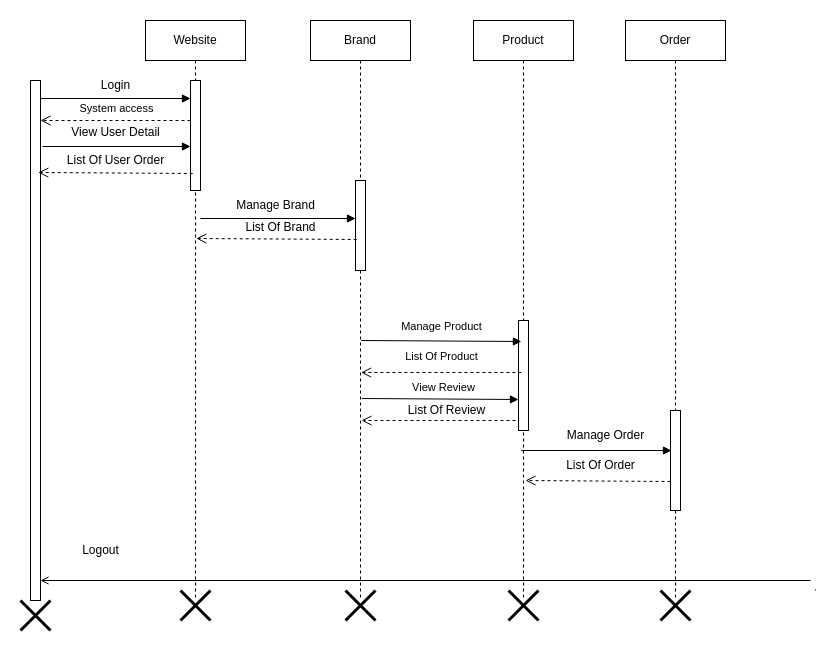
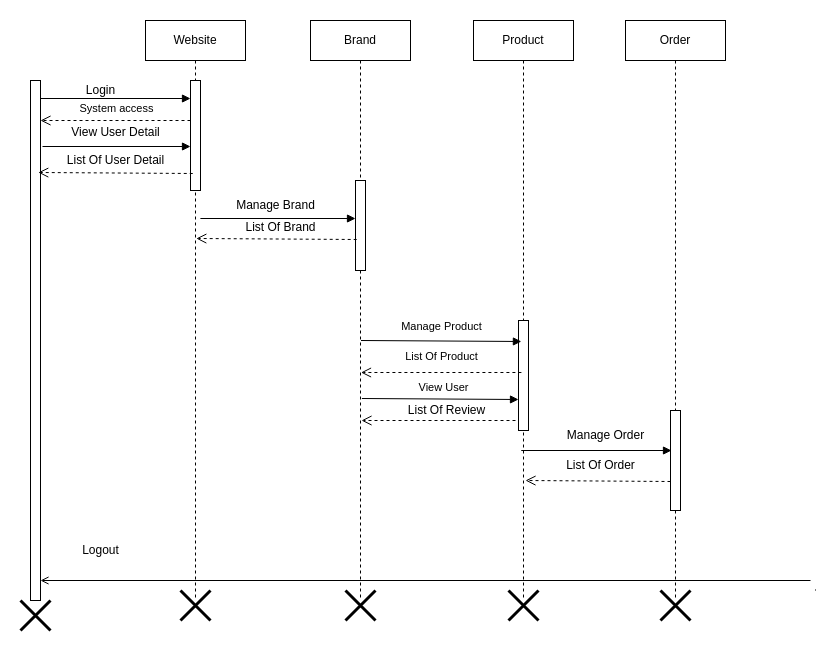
(116, 86) -> (101, 91)
(116, 161) -> (116, 161)
(444, 388) -> (444, 388)
